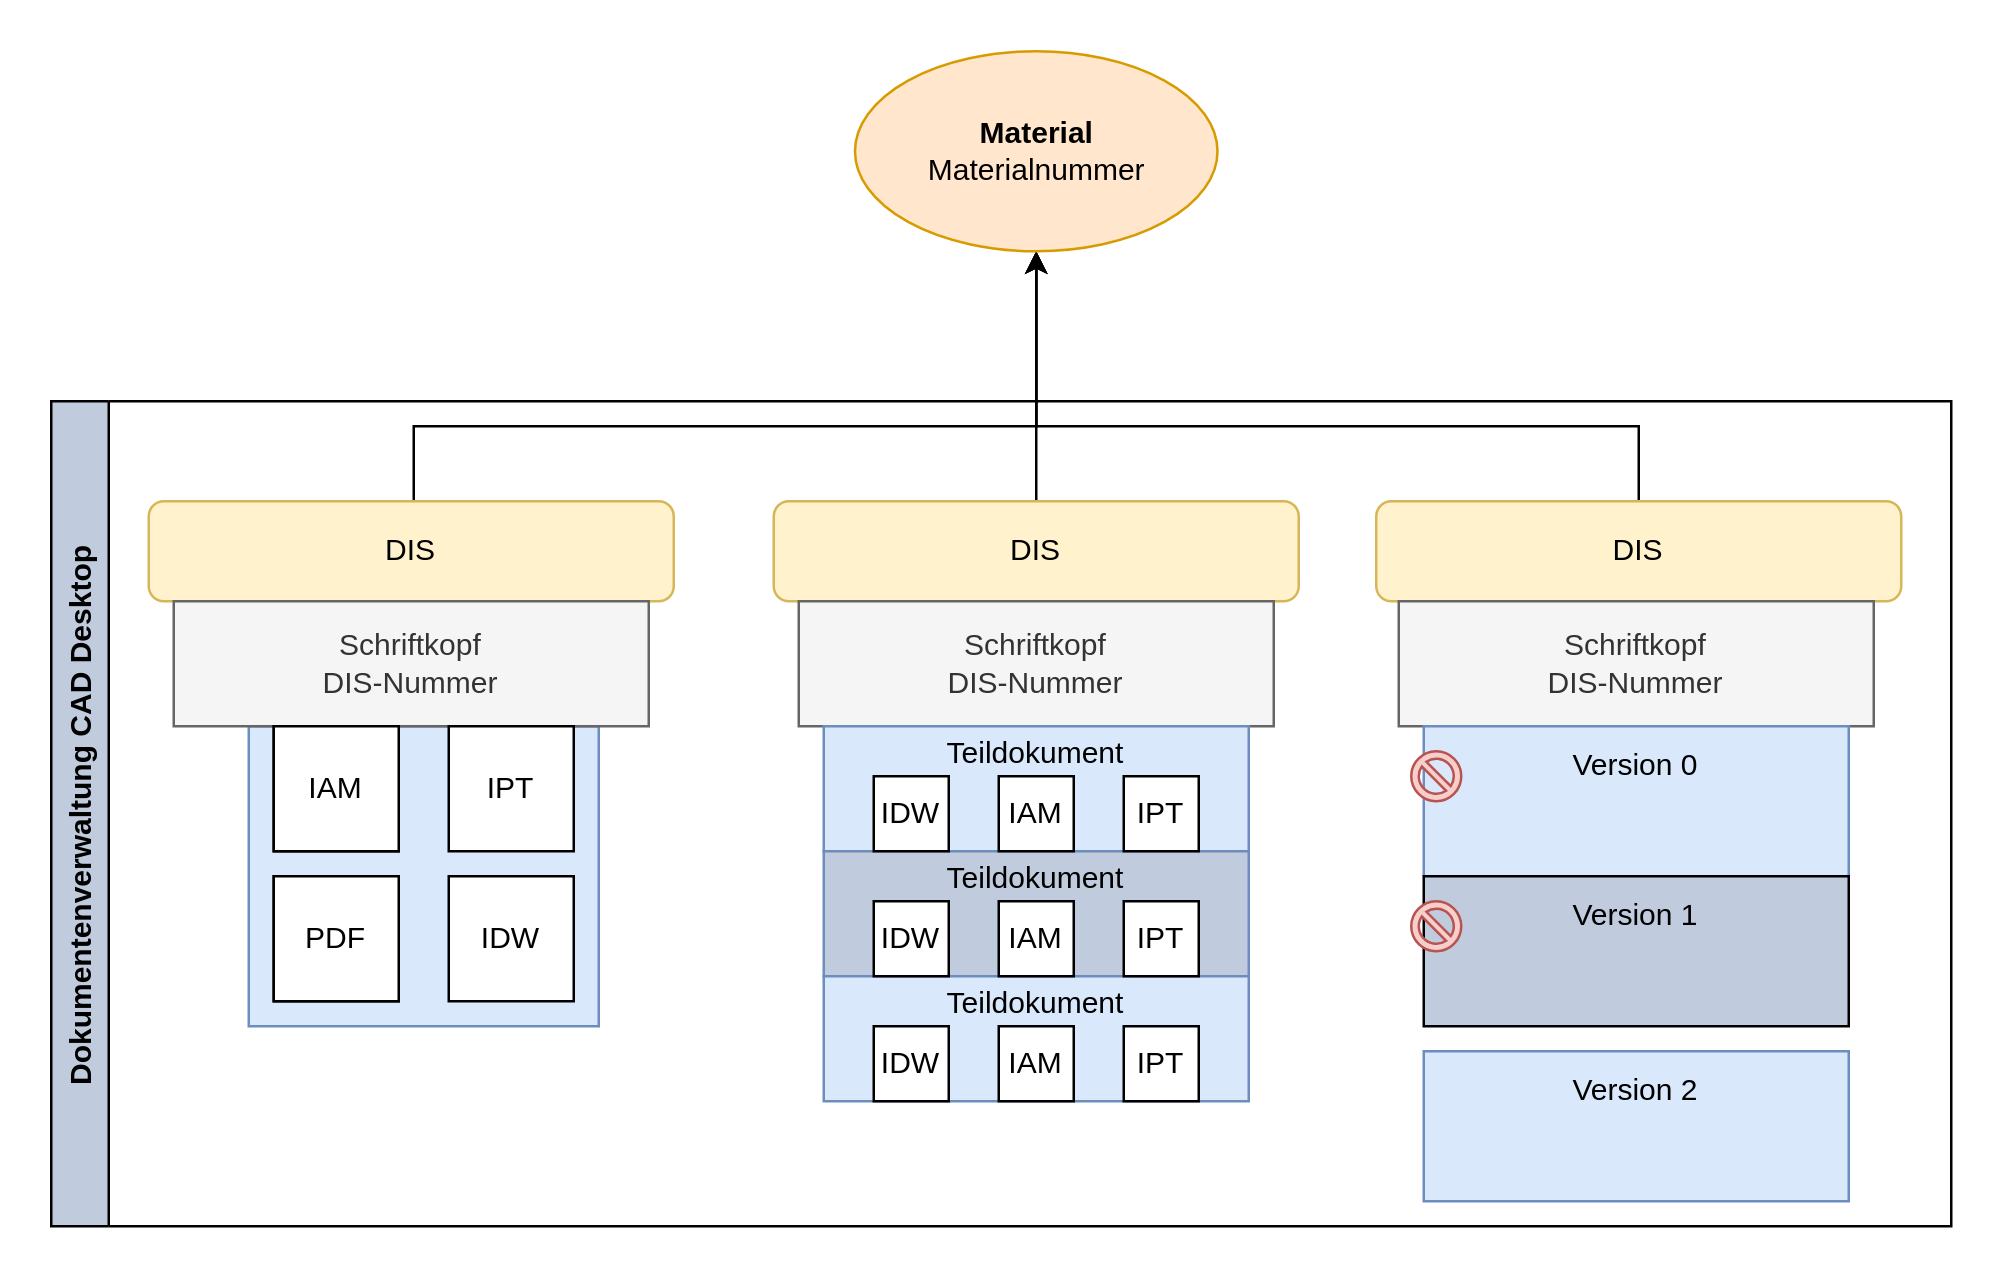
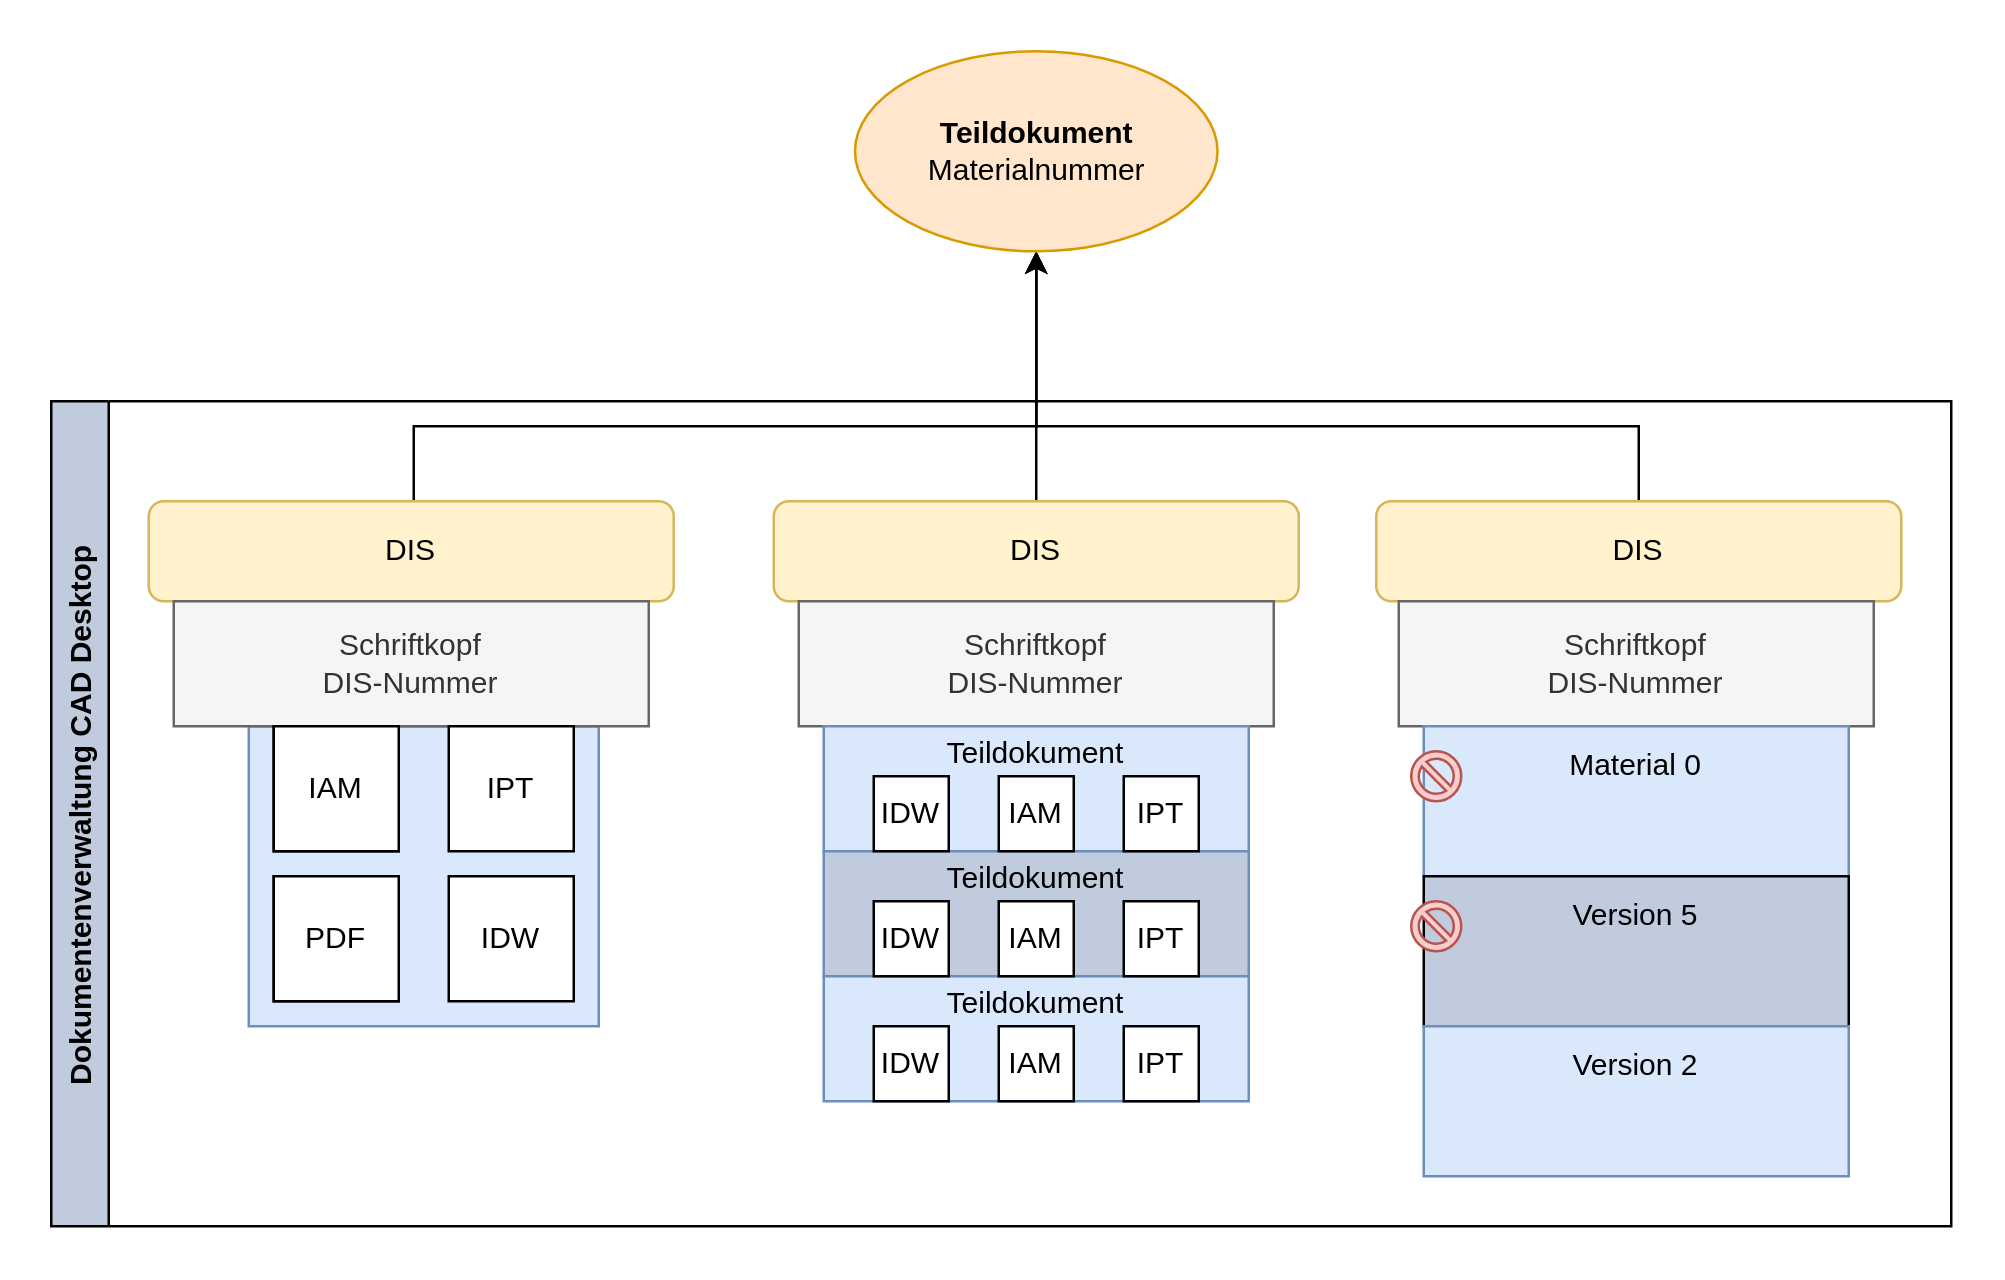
(1038, 151) -> (1038, 151)
(1636, 801) -> (1636, 801)
(1636, 951) -> (1636, 951)
(1636, 1126) -> (1636, 1101)
